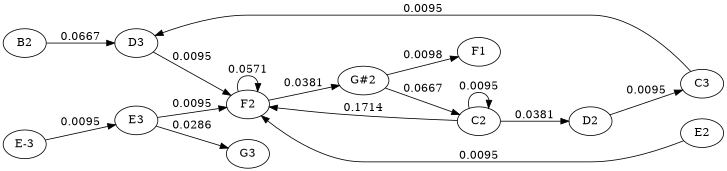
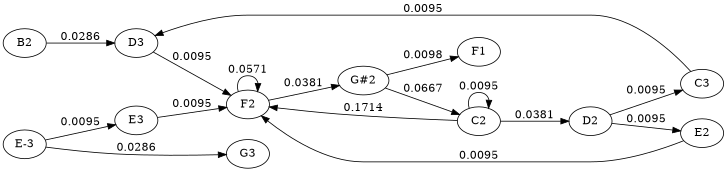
(81, 37) -> (81, 37)
none -> (642, 127)
(188, 136) -> (132, 155)
